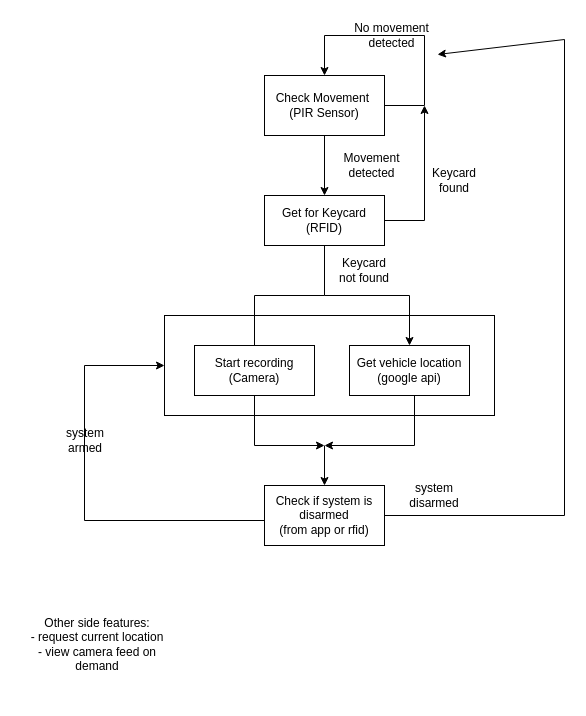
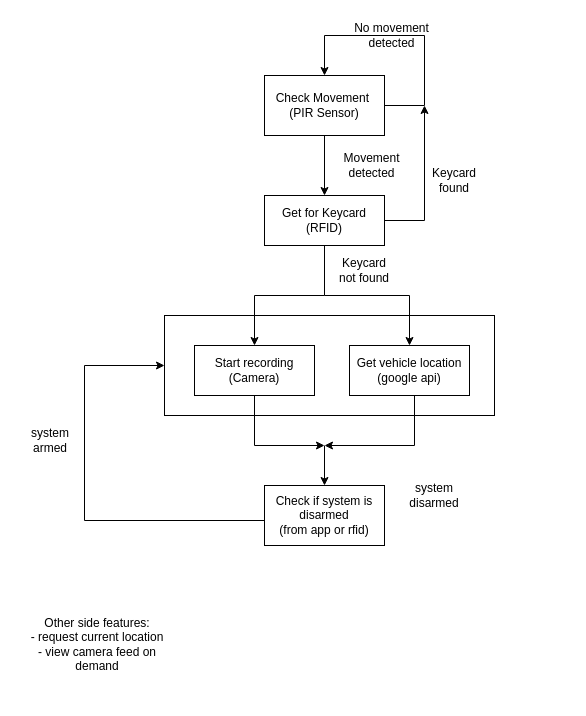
(565, 308) -> none
(255, 340) -> (255, 337)
(86, 441) -> (51, 441)
